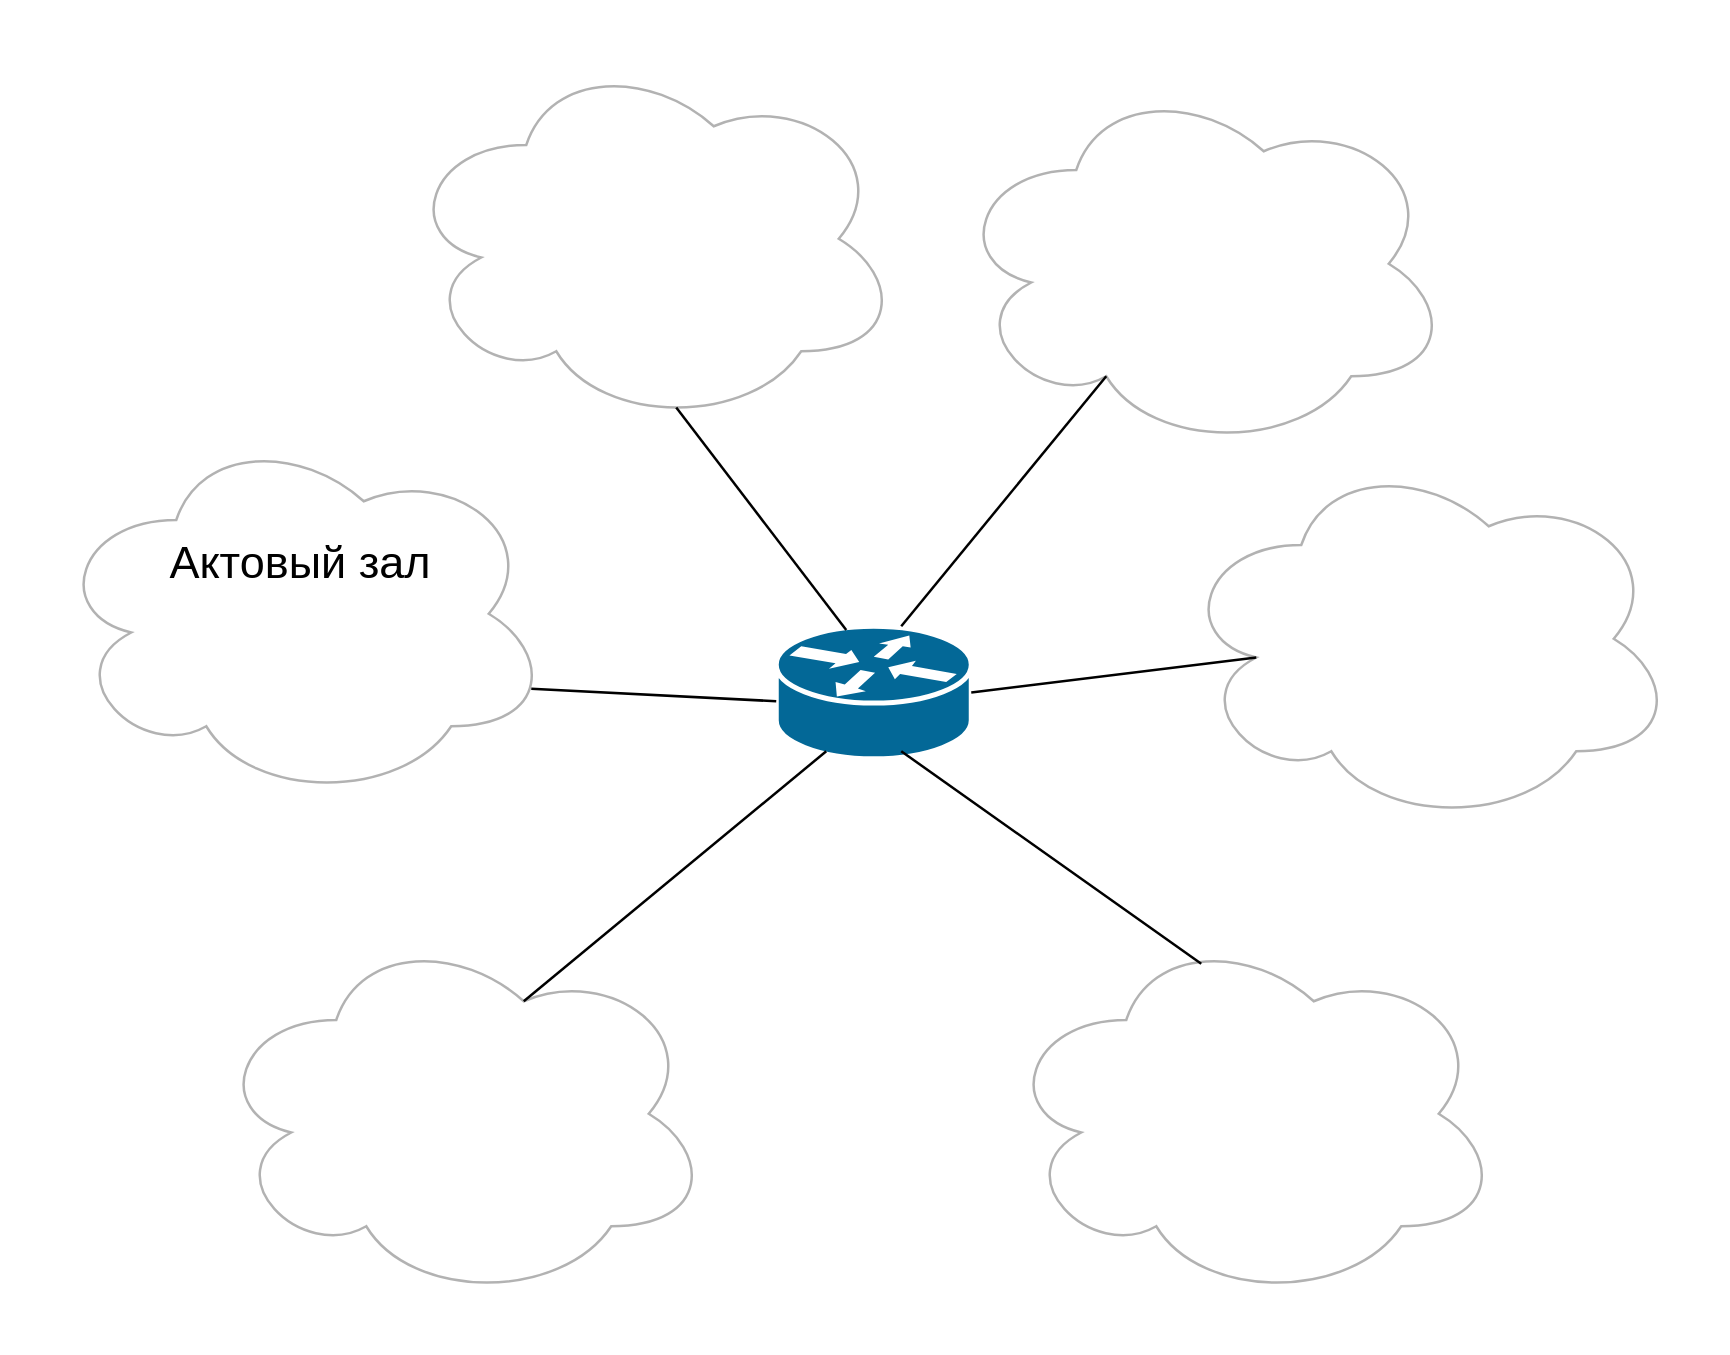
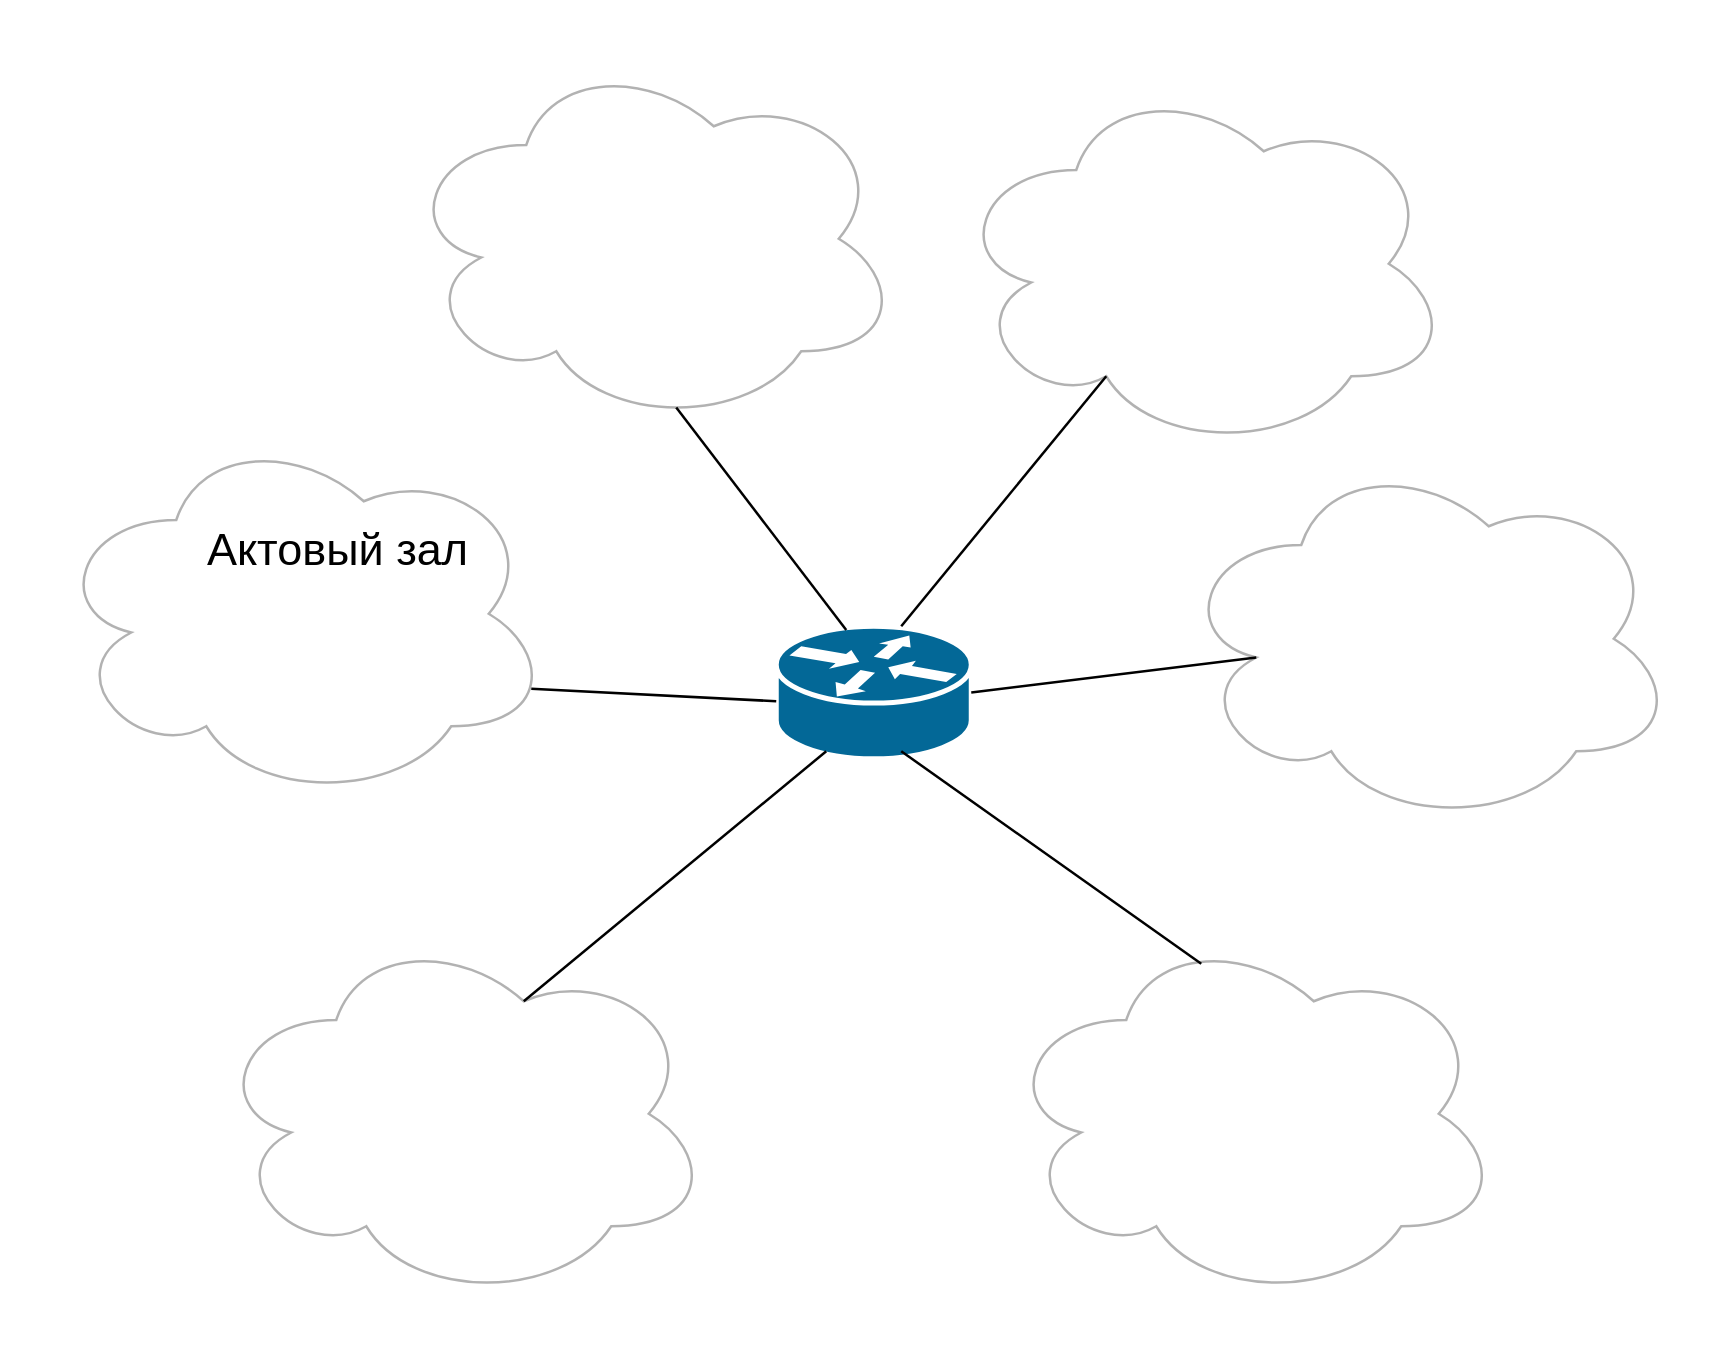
(301, 564) -> (339, 551)
